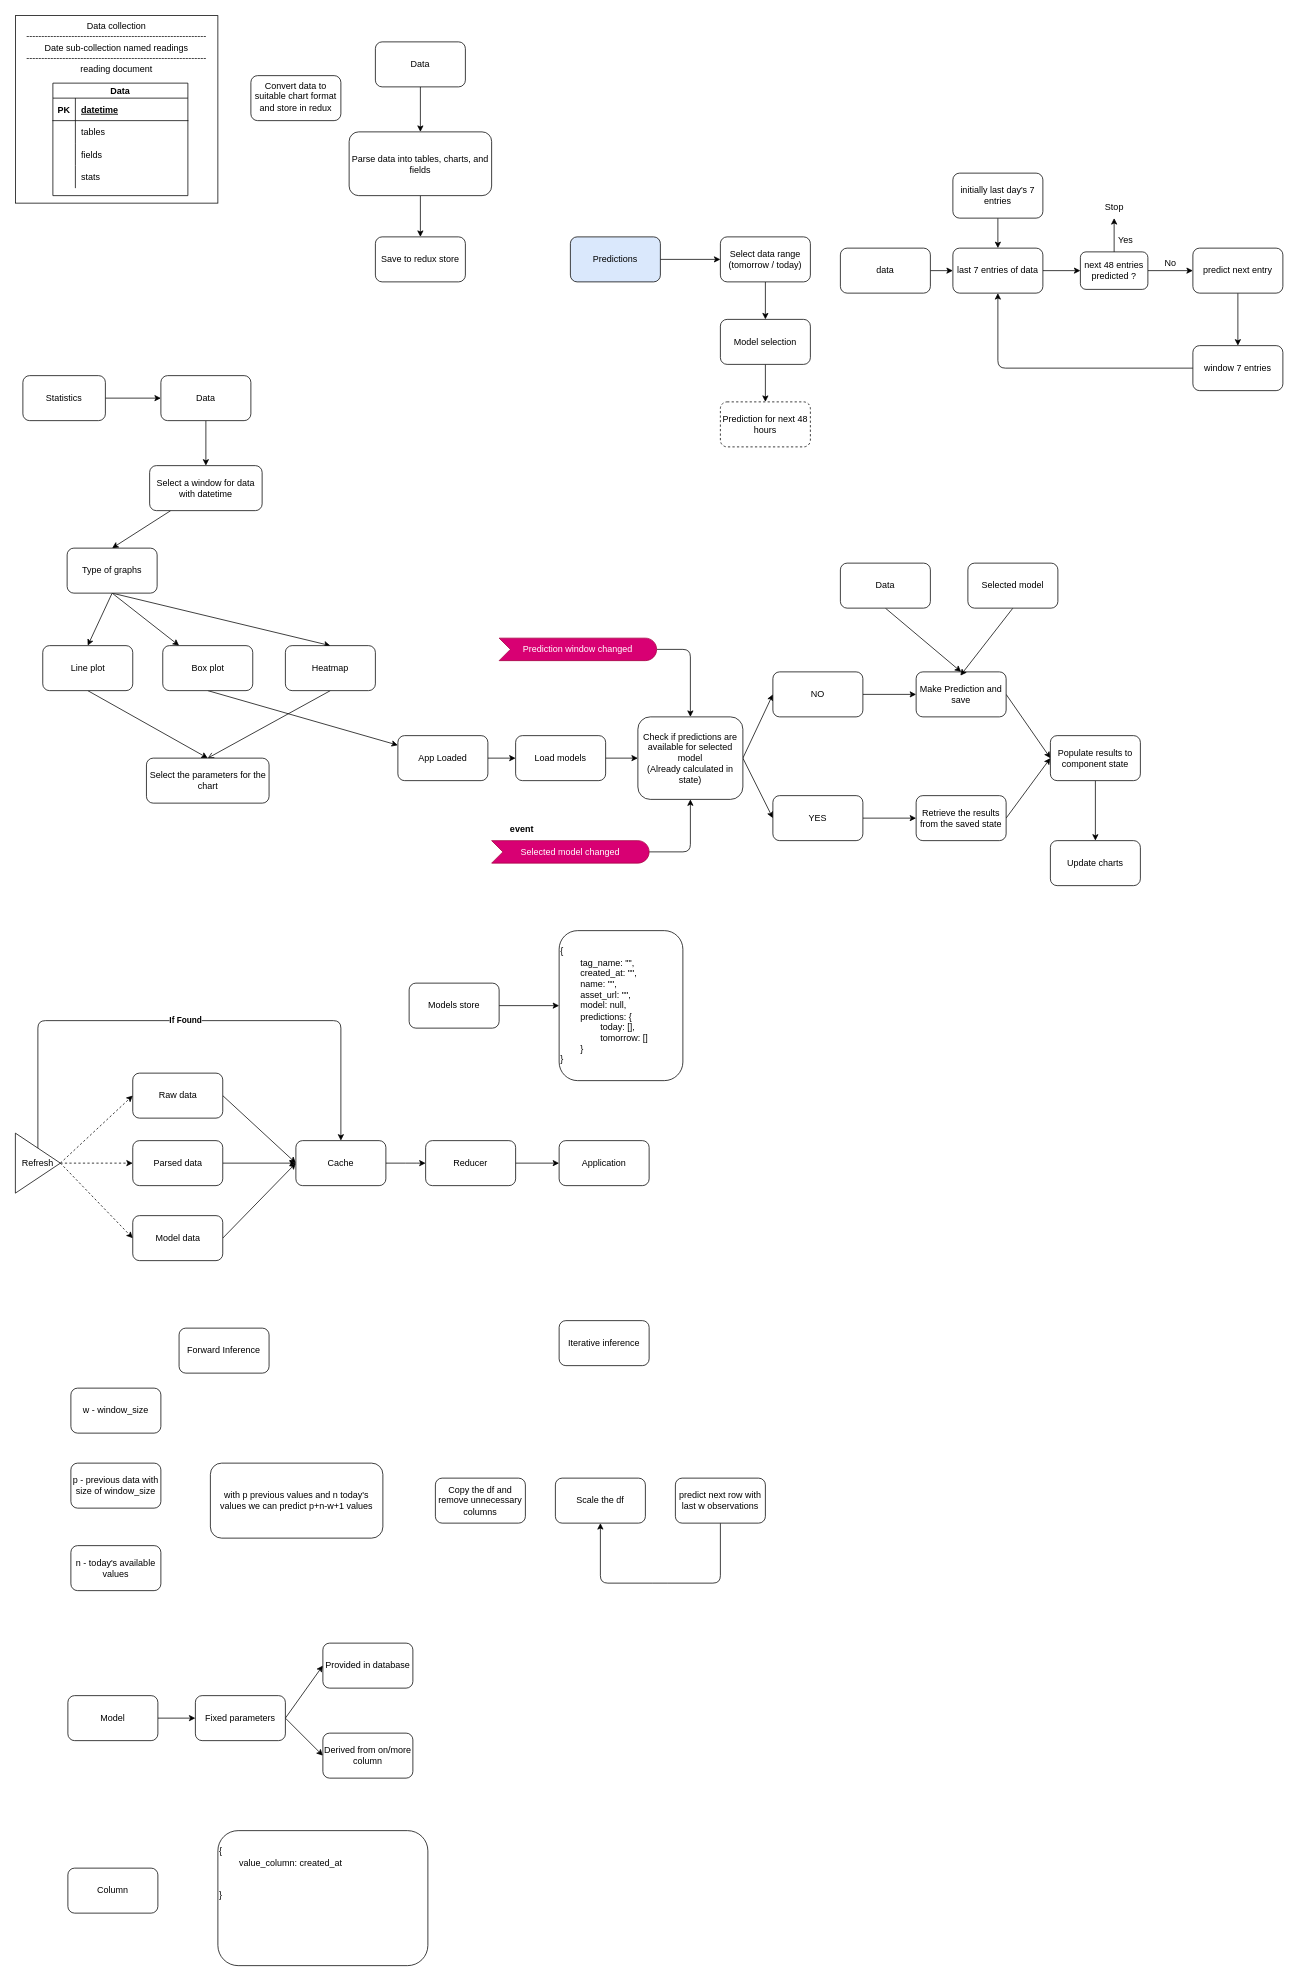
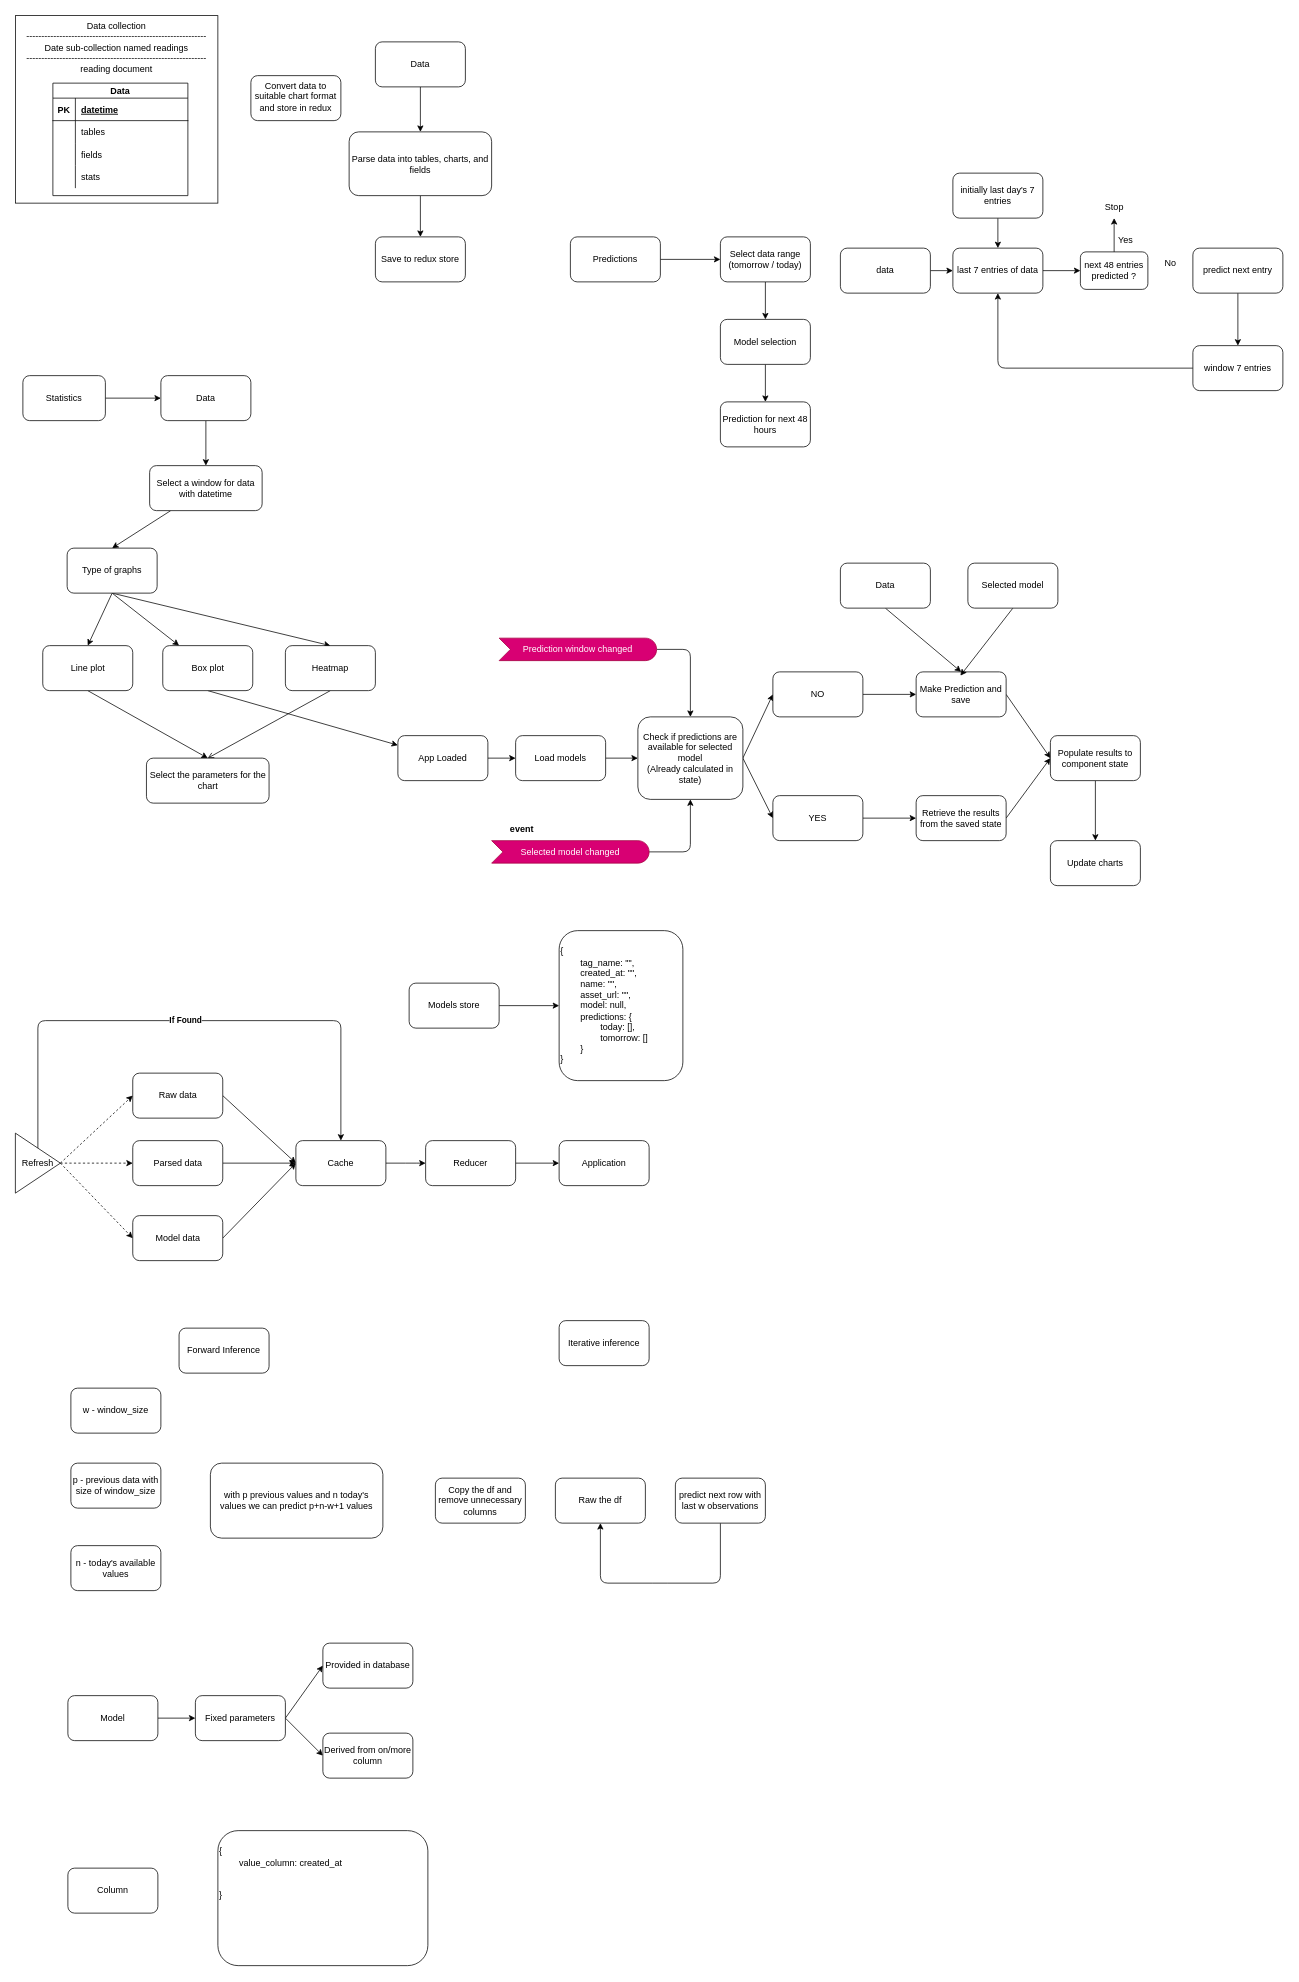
(615, 259) -> (615, 259)
(1168, 270) -> none
(765, 424) -> (765, 424)
(600, 1500) -> (600, 1500)
